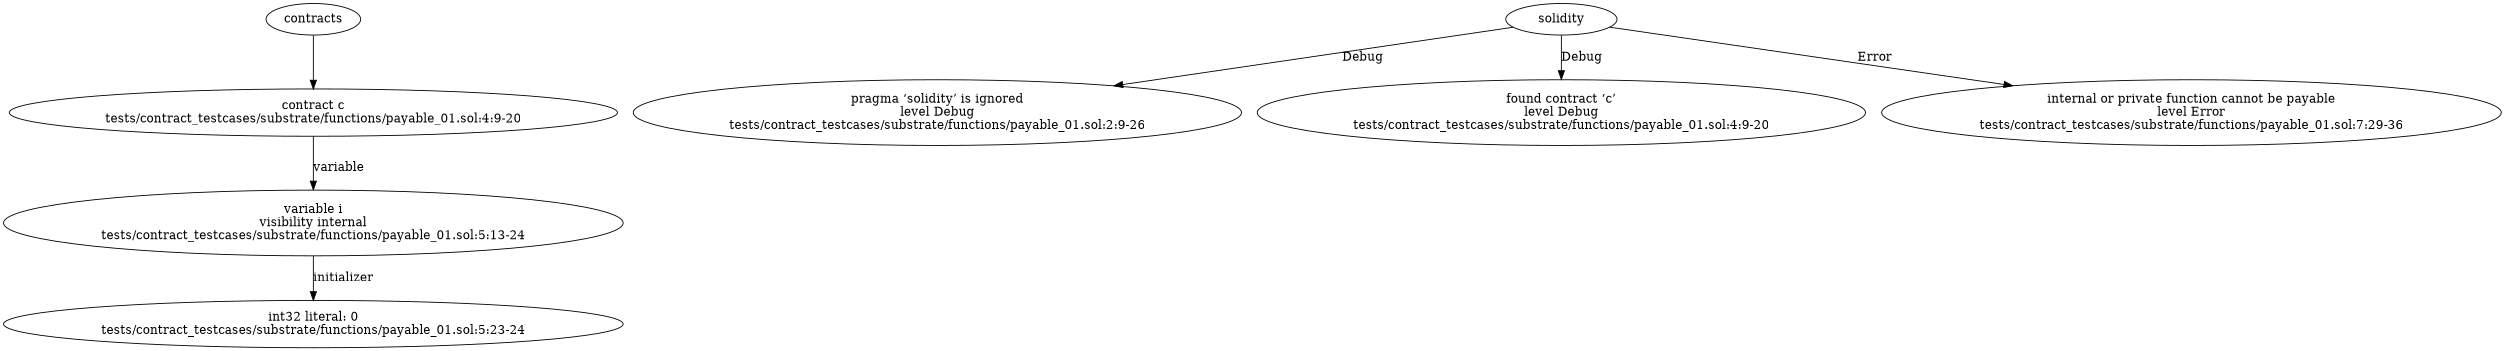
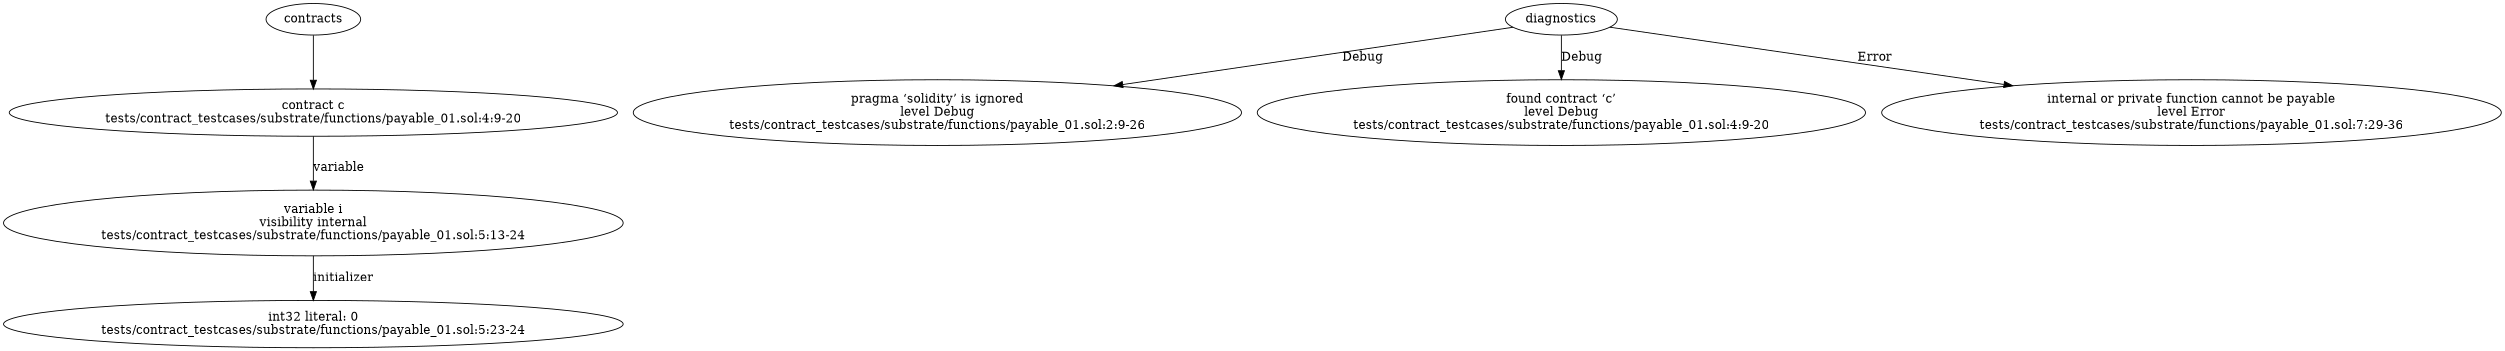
(1561, 19) -> (1561, 19)
